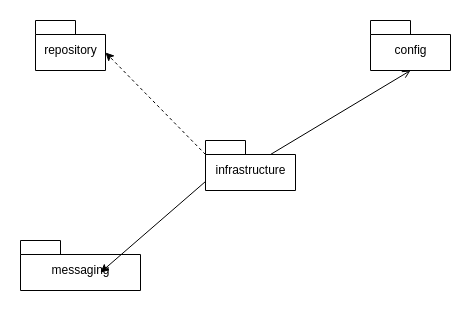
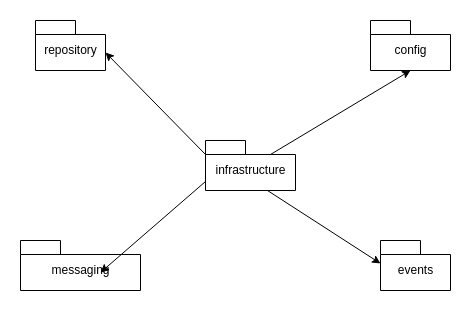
(405, 74) -> (403, 75)
(158, 106) -> (158, 106)
none -> (321, 225)
none -> (416, 266)
